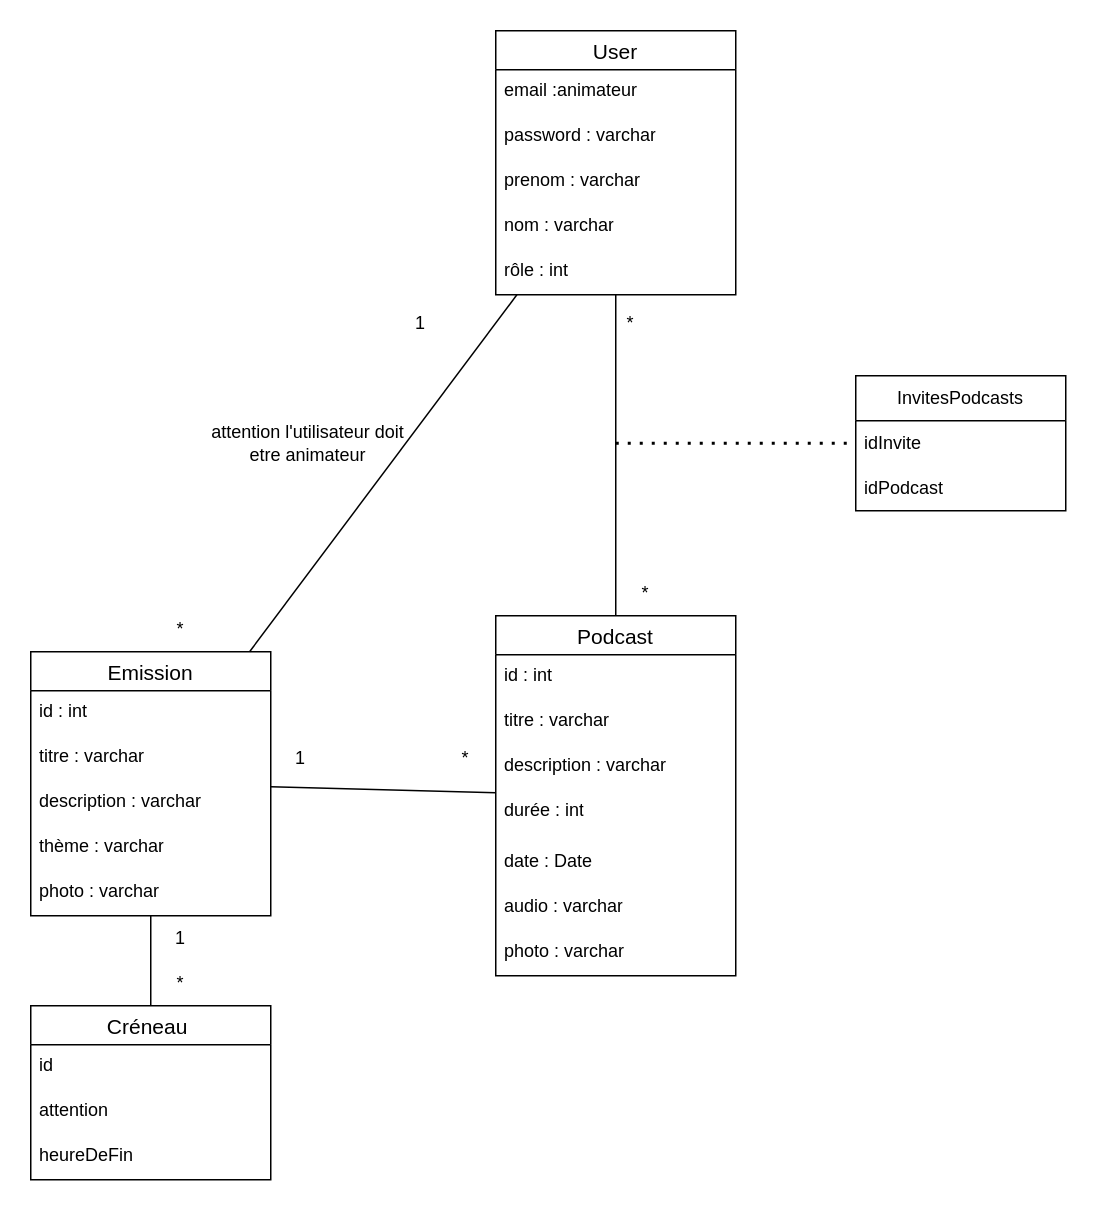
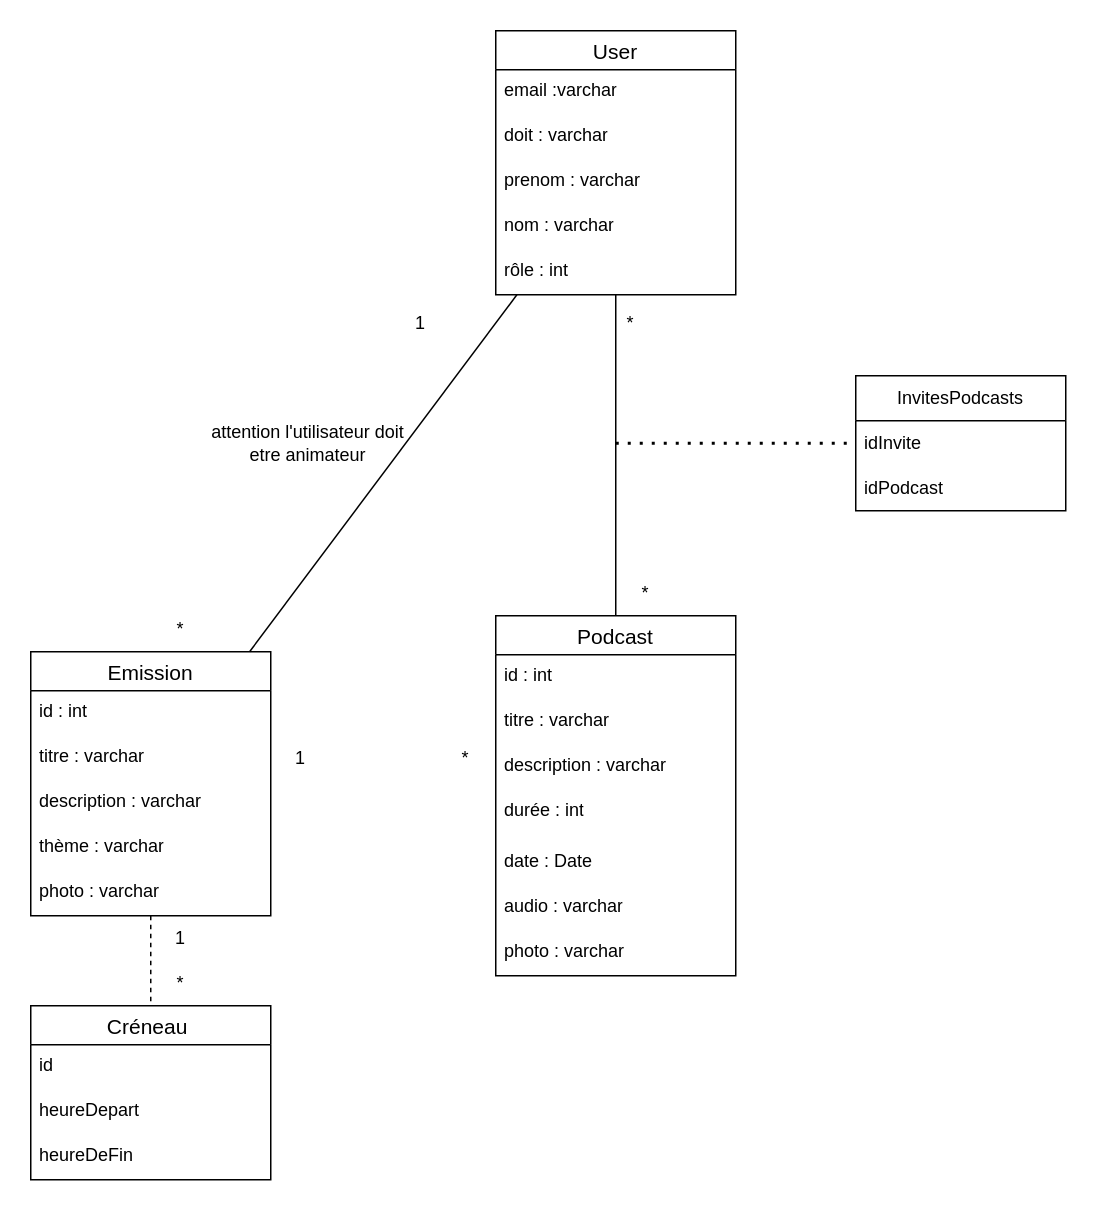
(574, 91) -> (566, 91)
(588, 136) -> (566, 136)
(383, 790) -> none
(151, 962) -> (151, 962)
(83, 1111) -> (95, 1111)
